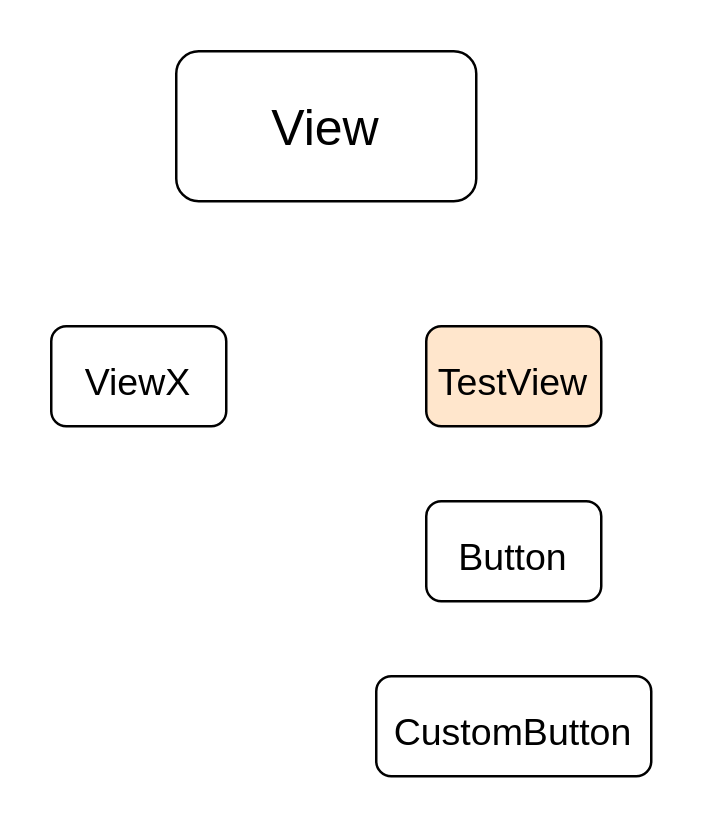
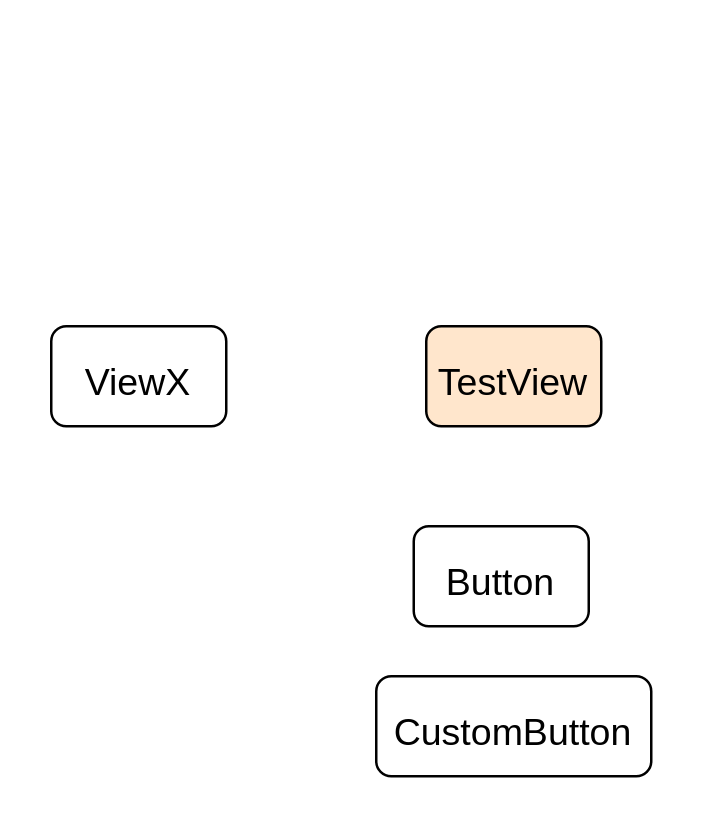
(326, 126) -> none
(514, 551) -> (501, 576)
